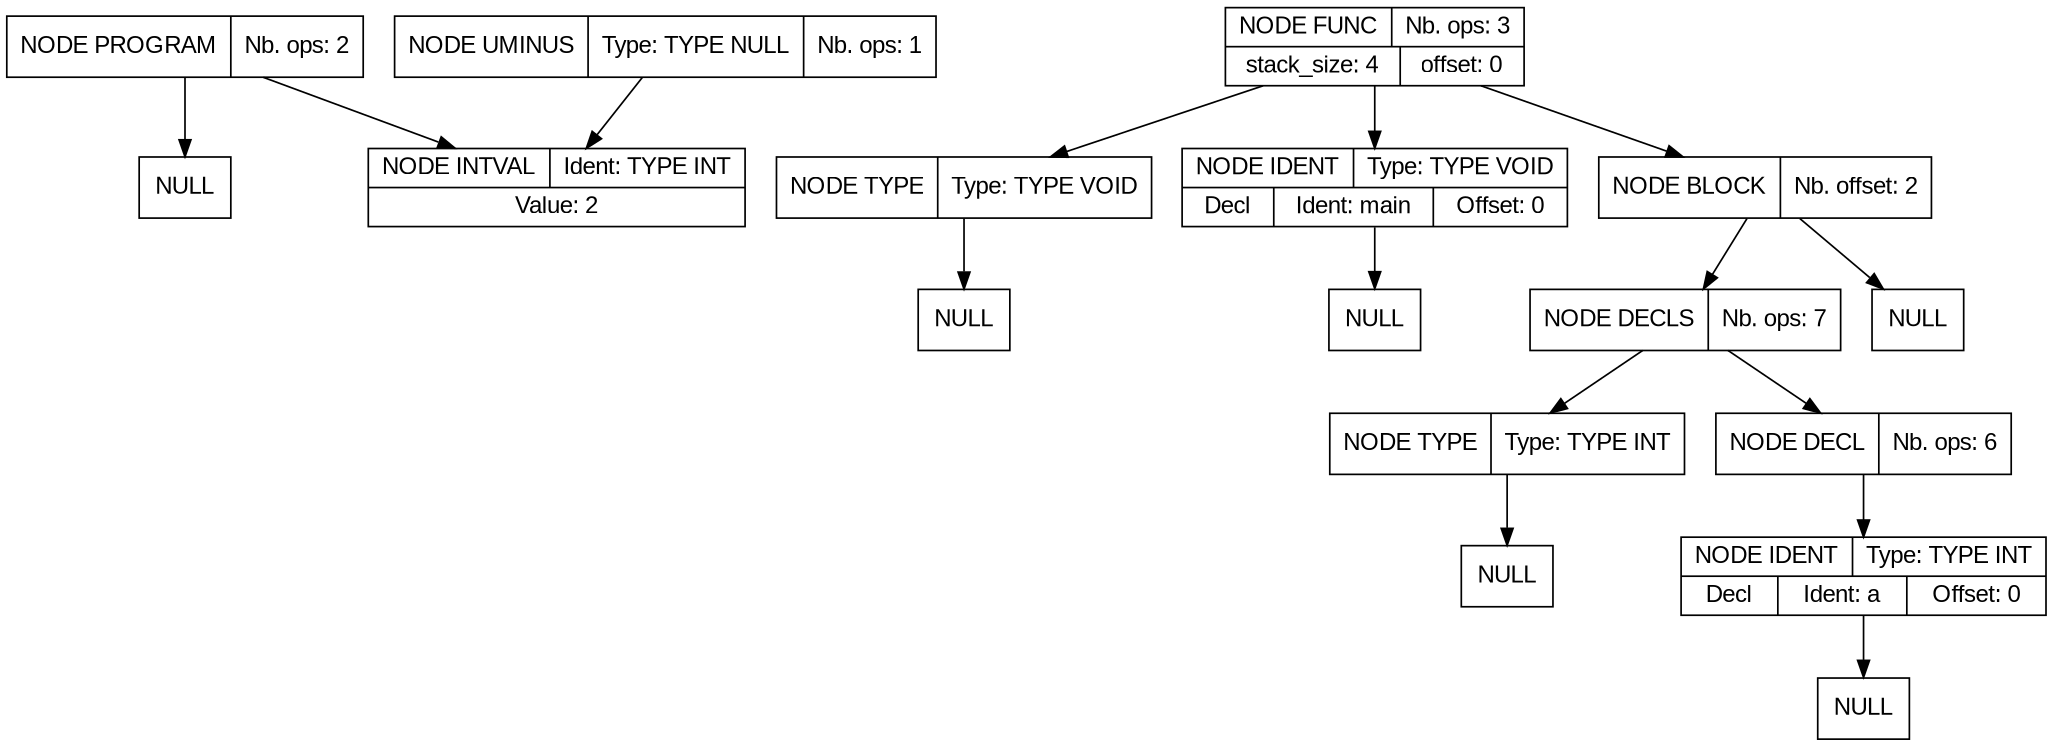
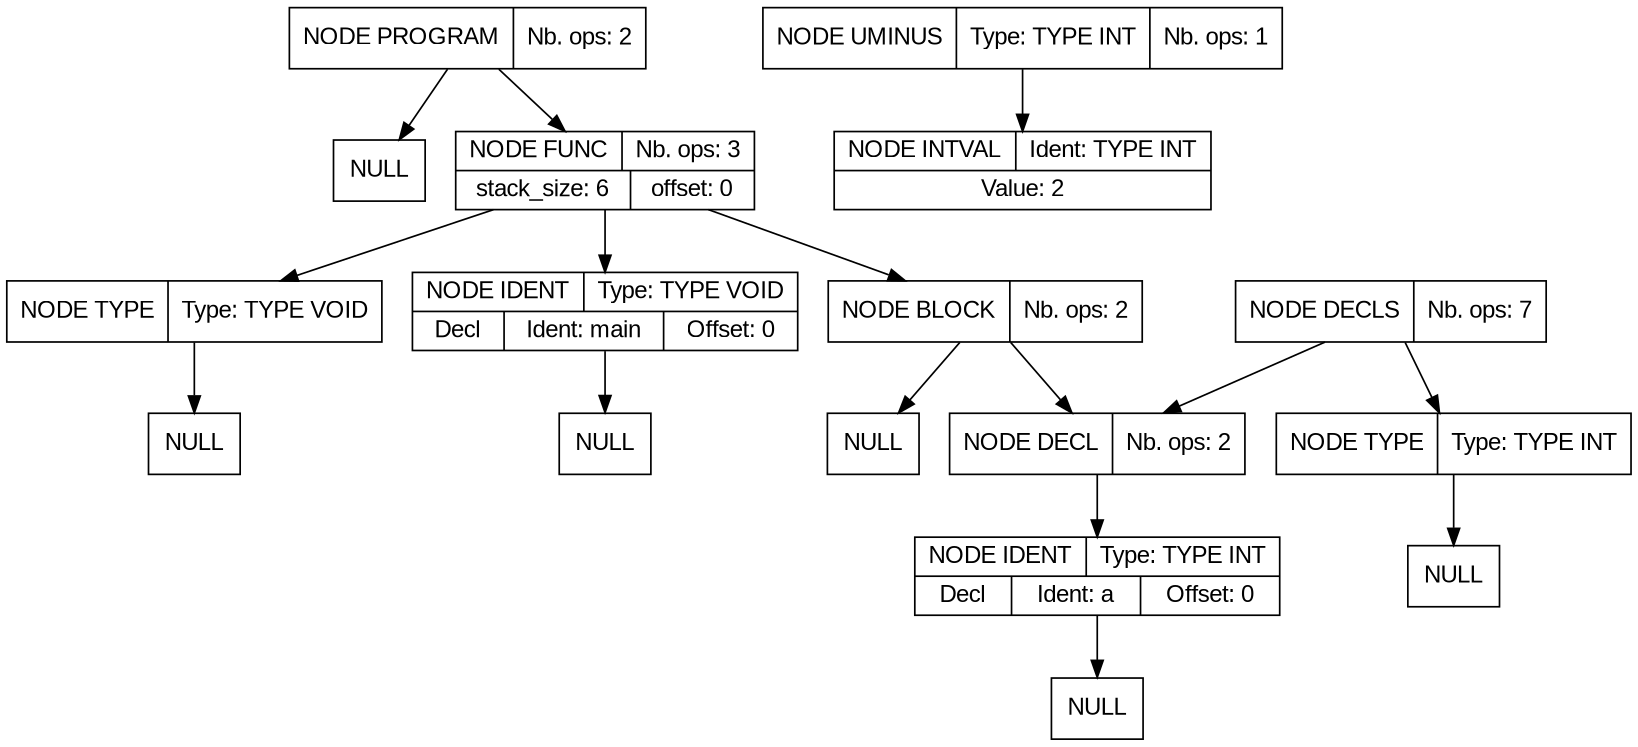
(696, 46) -> (1053, 37)
(1313, 65) -> (543, 189)
(351, 110) -> (526, 94)
(1856, 187) -> (1076, 311)
(1730, 246) -> (1036, 371)
(1945, 443) -> (1179, 443)
